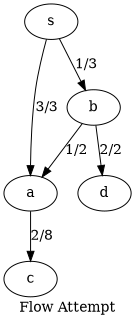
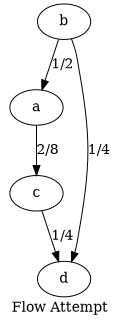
(51, 22) -> none
(111, 150) -> (99, 150)
none -> (49, 231)
